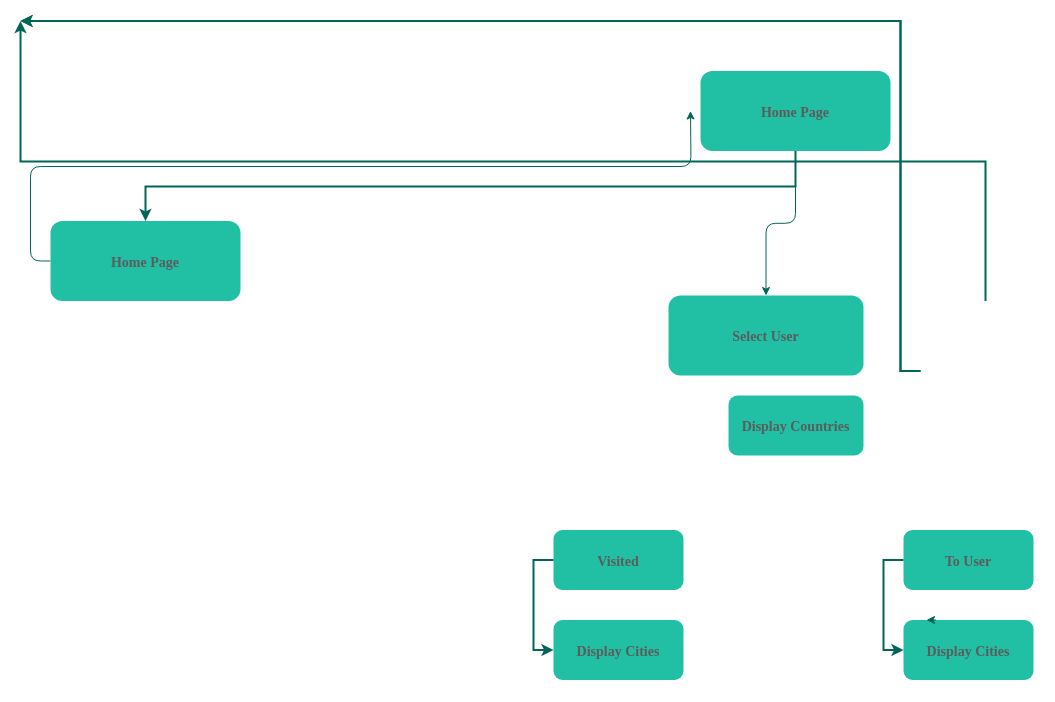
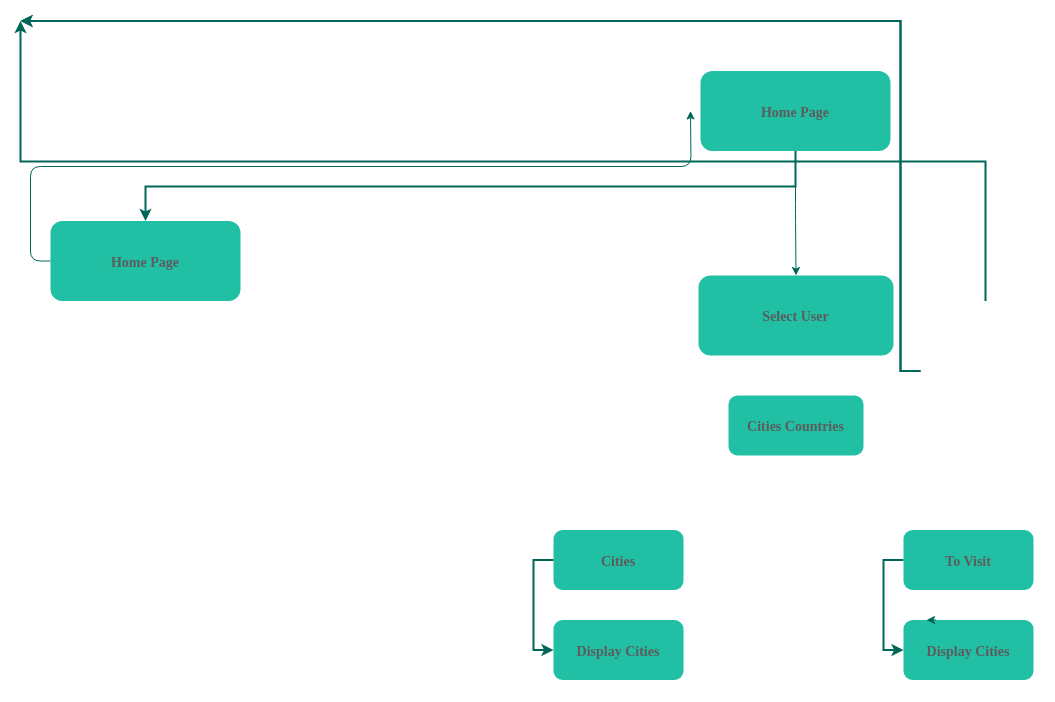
(766, 336) -> (796, 316)
(796, 426) -> (796, 426)
(618, 561) -> (618, 561)
(968, 561) -> (968, 561)
